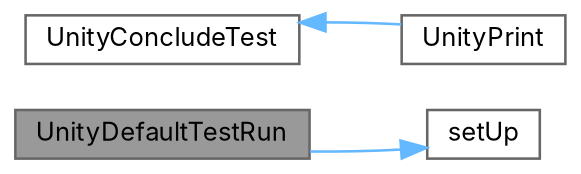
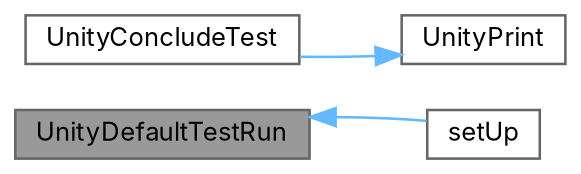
(364, 23) -> (337, 57)
(355, 151) -> (382, 118)
